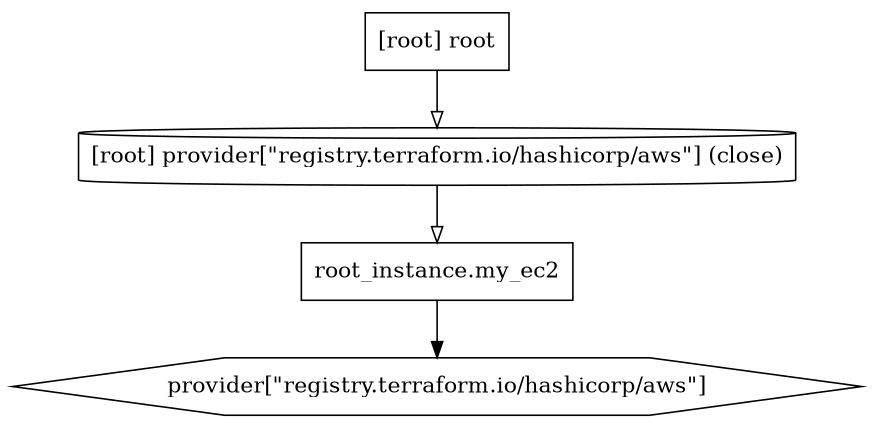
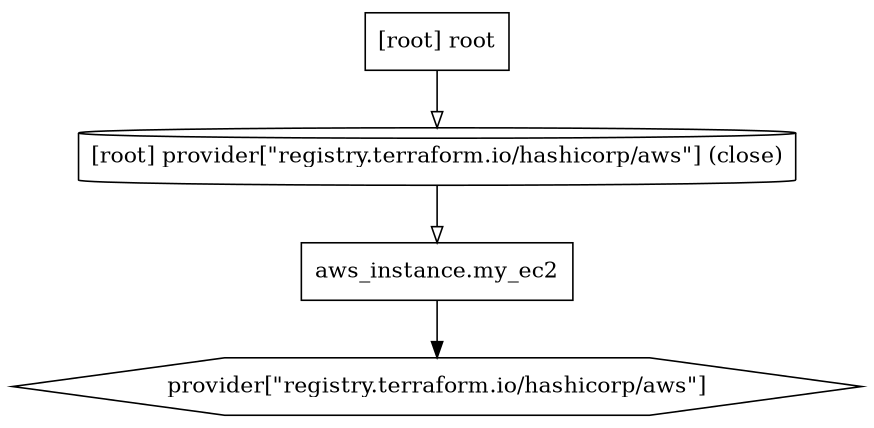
(437, 272) -> (437, 272)
